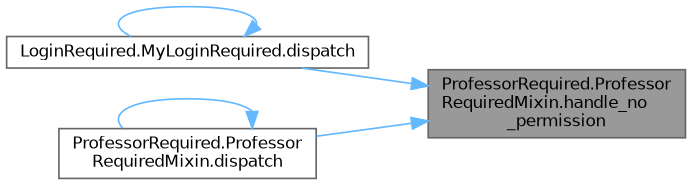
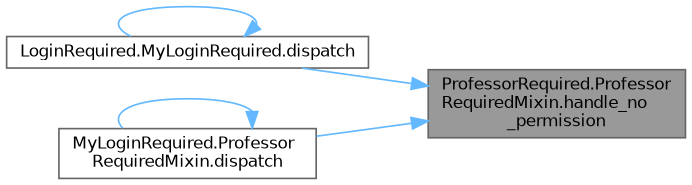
(188, 154) -> (188, 154)
